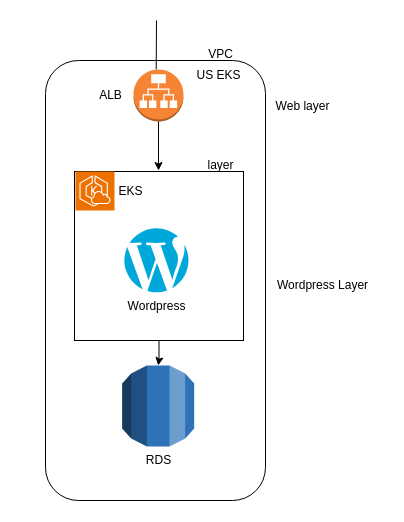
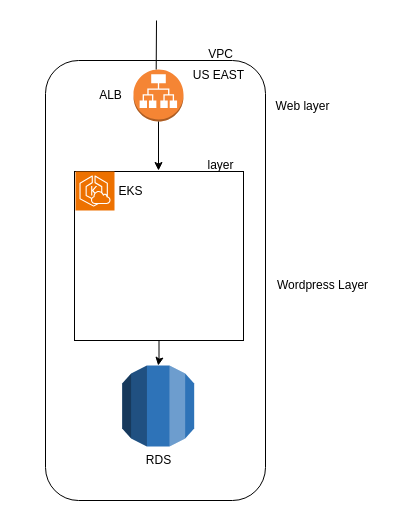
(219, 76) -> (219, 76)
(157, 260) -> none
